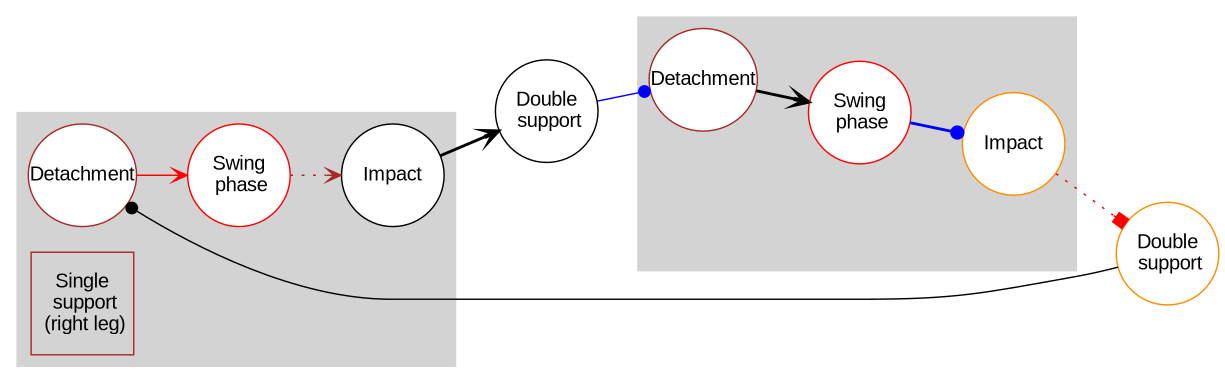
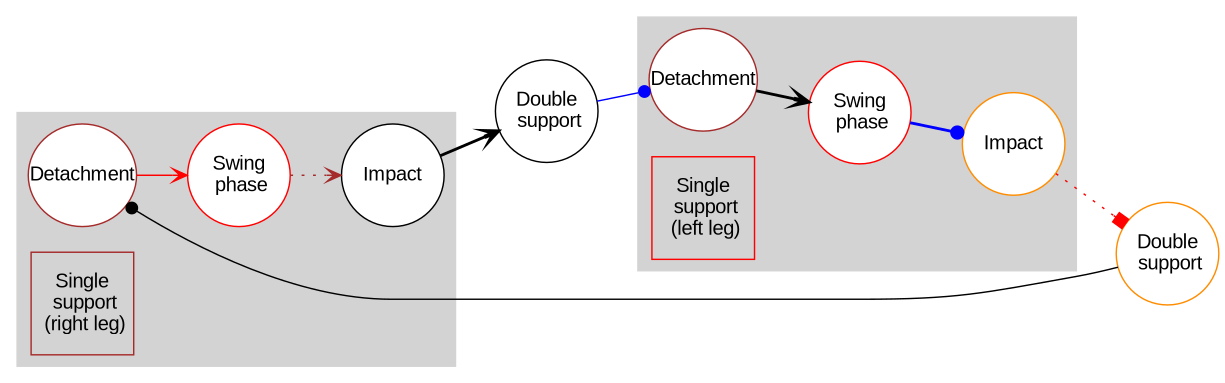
none -> (703, 208)
